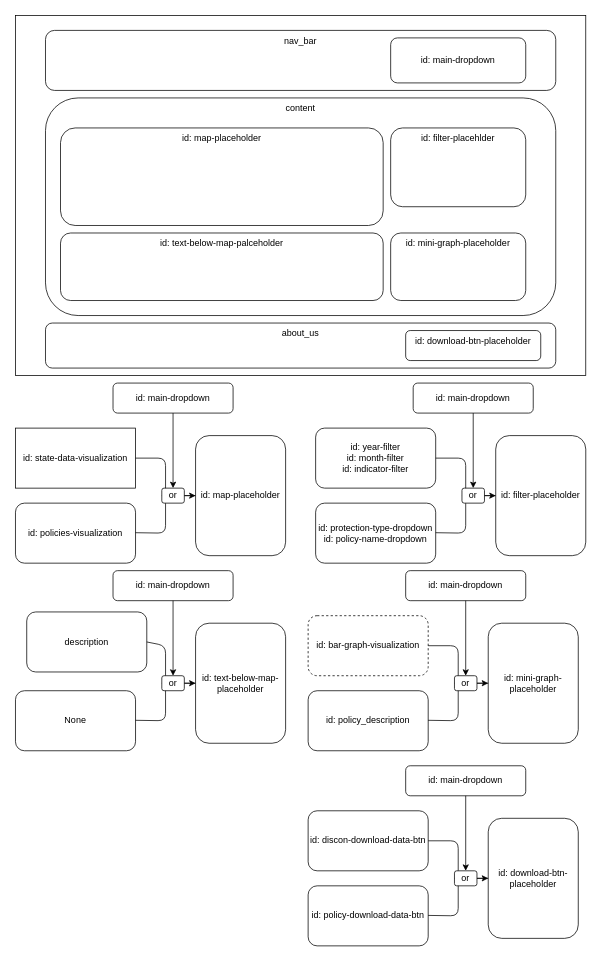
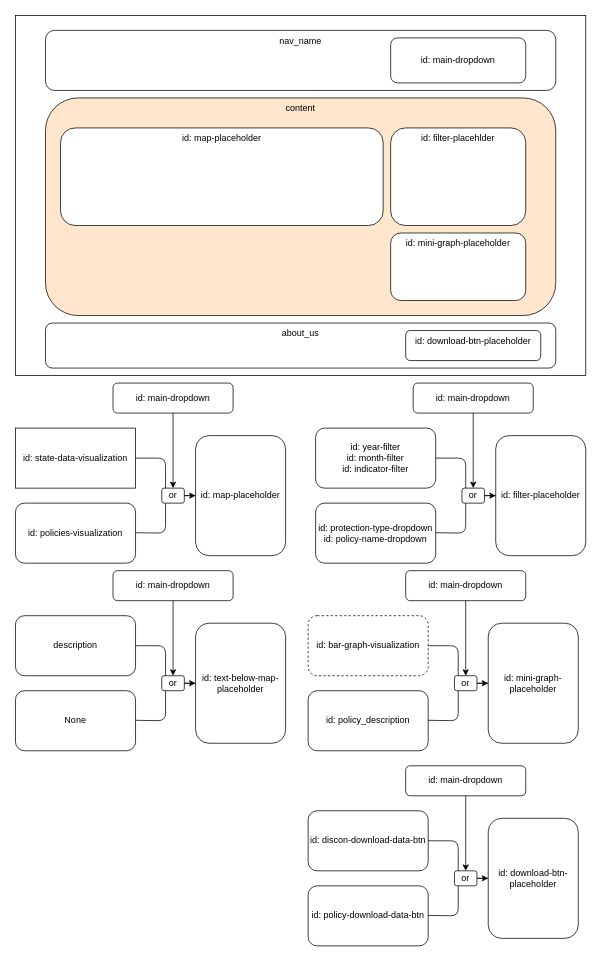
(300, 41) -> (300, 41)
(300, 109) -> (300, 109)
(458, 167) -> (458, 177)
(222, 267) -> none
(87, 642) -> (75, 645)
